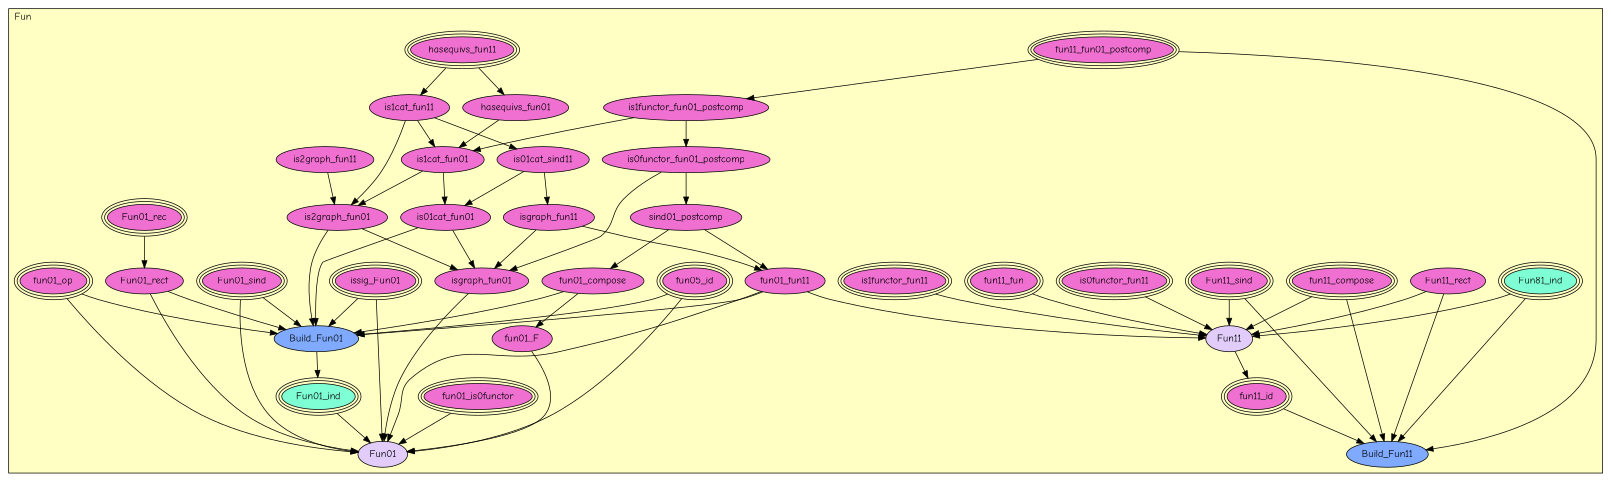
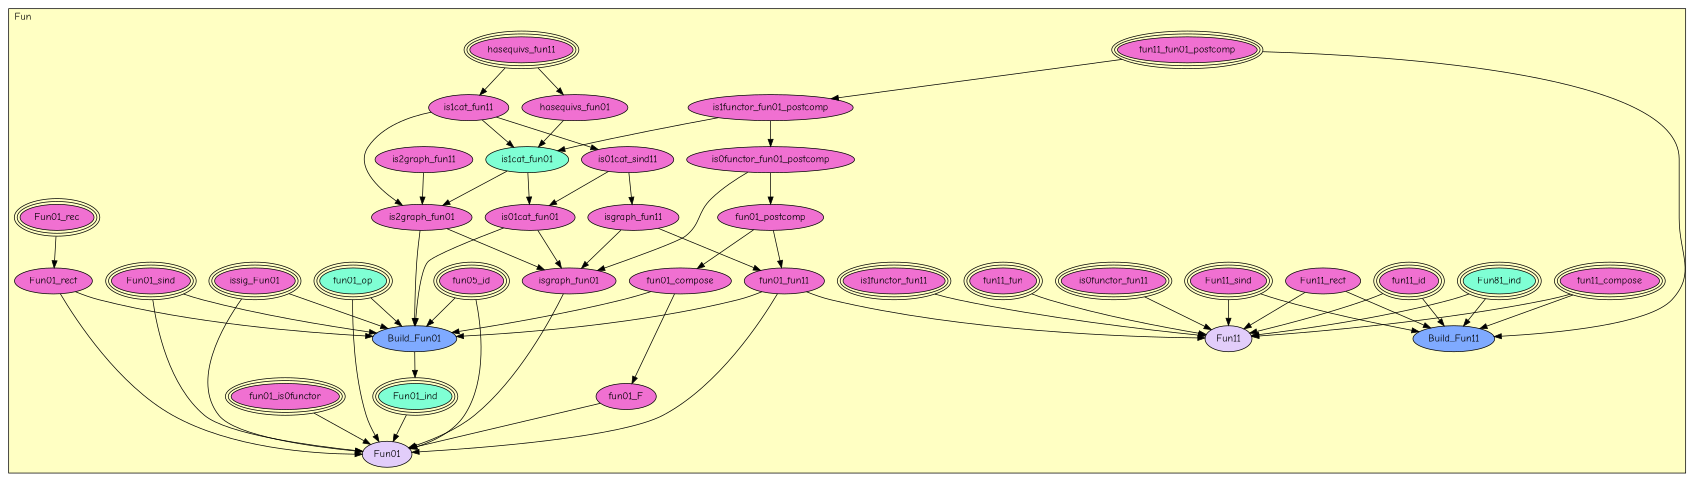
(443, 160) -> (527, 160)
(686, 217) -> (771, 217)
(53, 281) -> (353, 281)
(1240, 361) -> (1317, 315)
